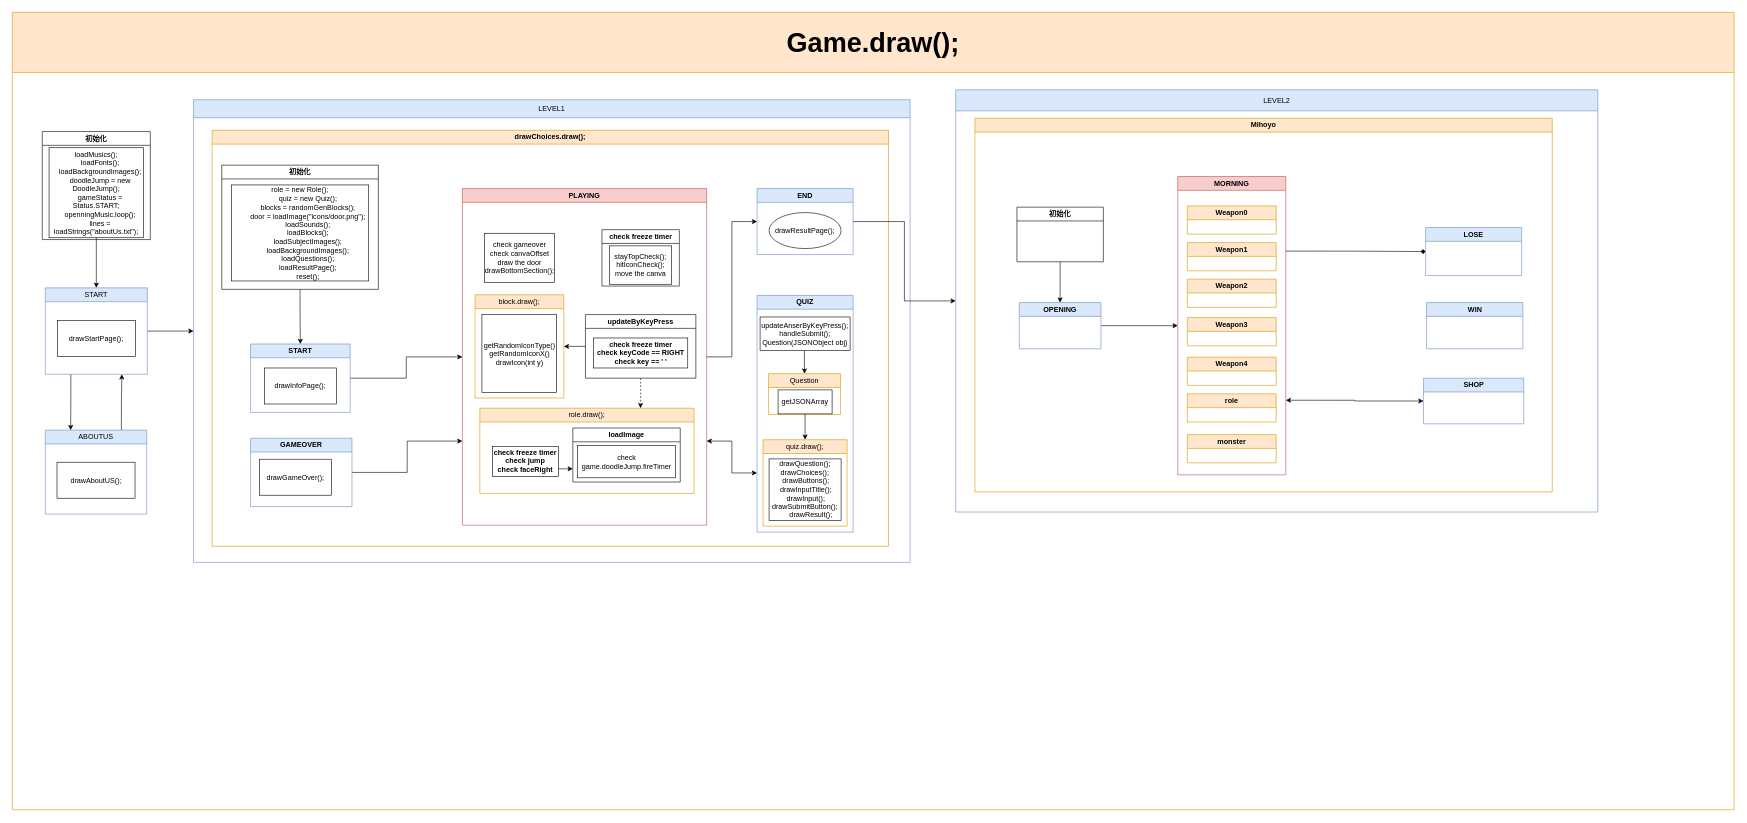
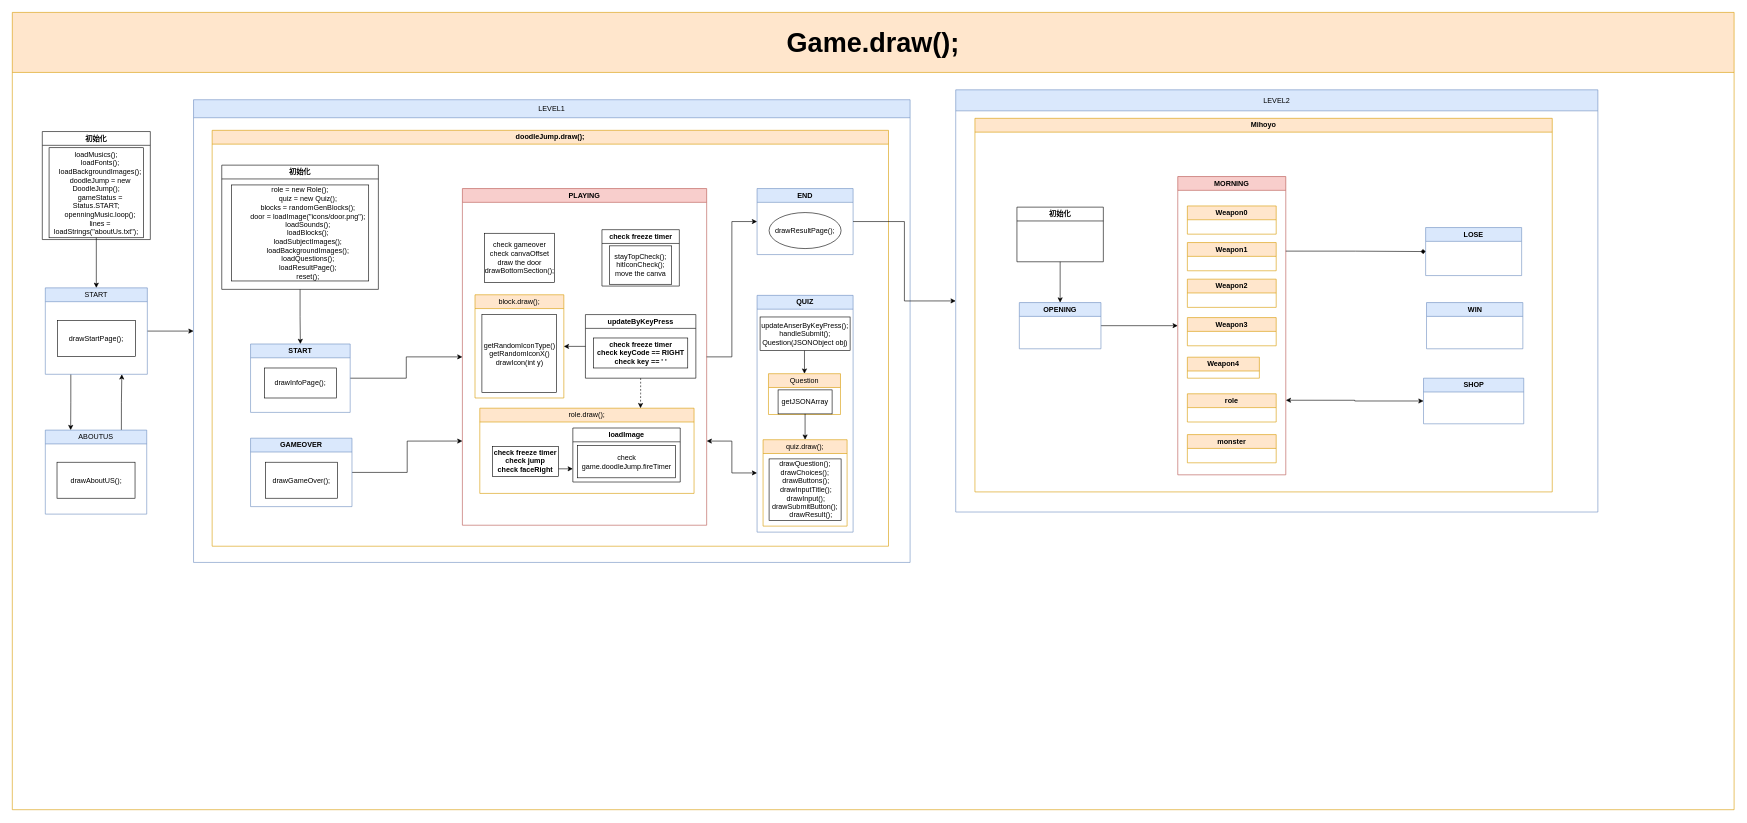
(550, 137) -> (550, 137)
(1232, 371) -> (1223, 368)
(300, 386) -> (300, 383)
(296, 477) -> (302, 480)
